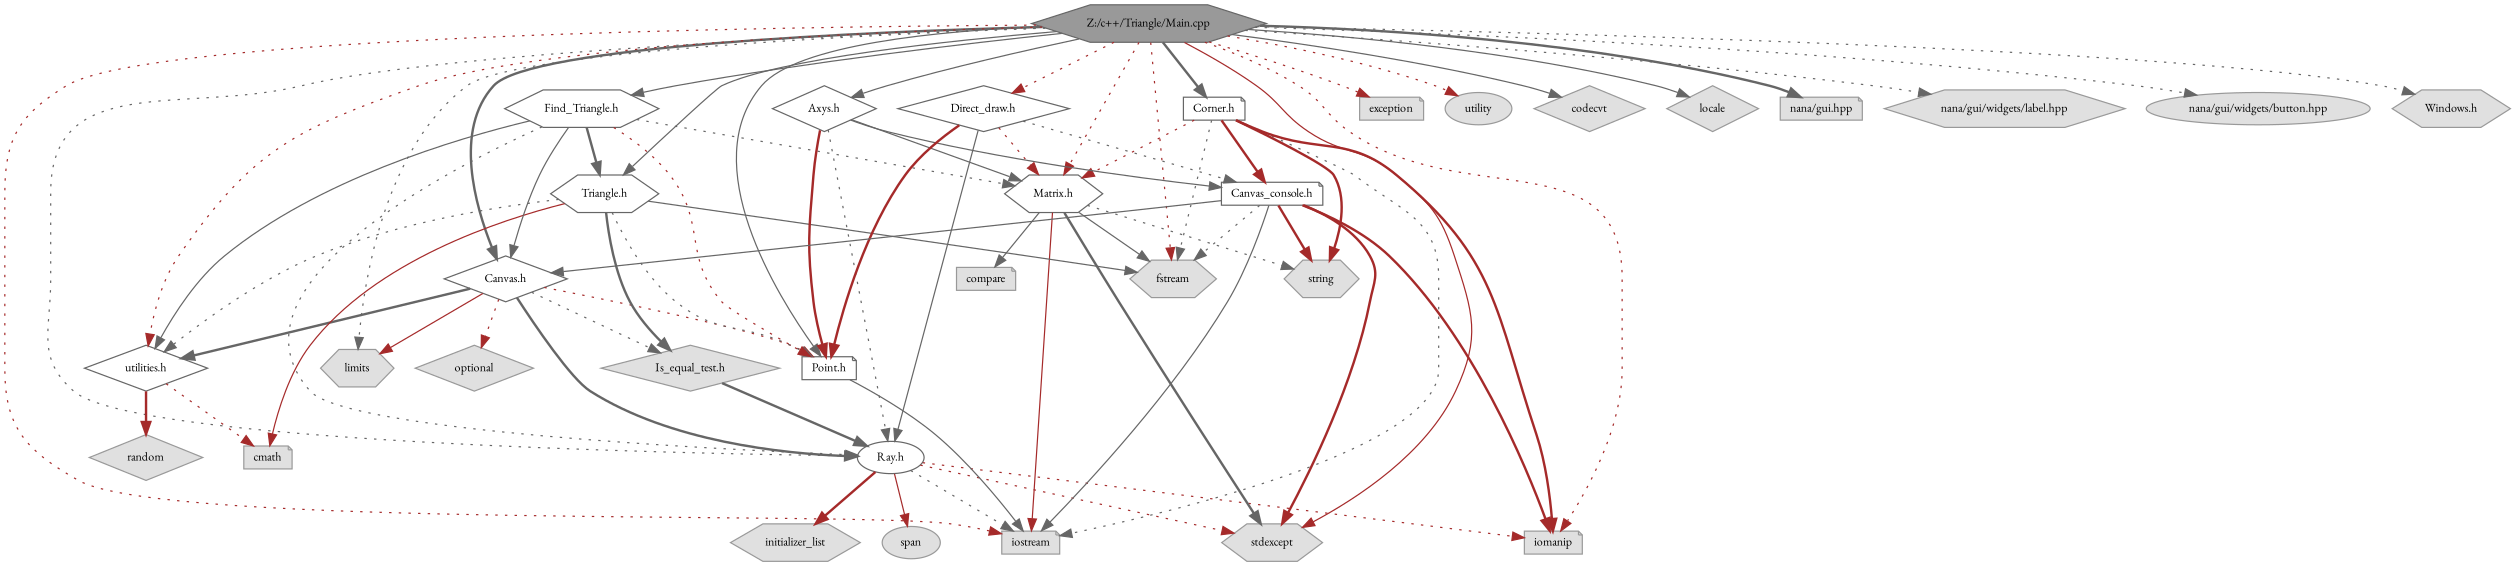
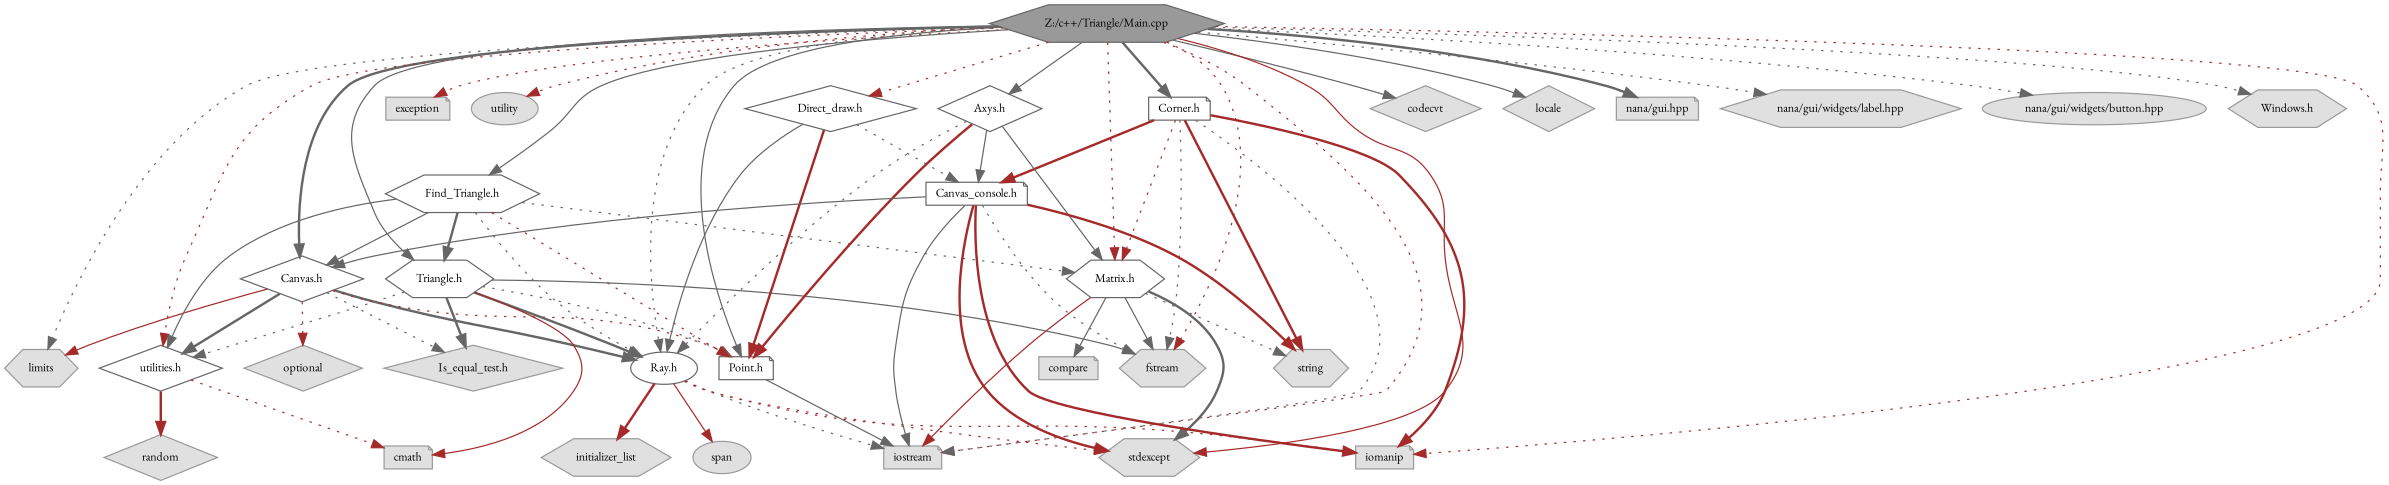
(1015, 147) -> none
(789, 412) -> (564, 326)
